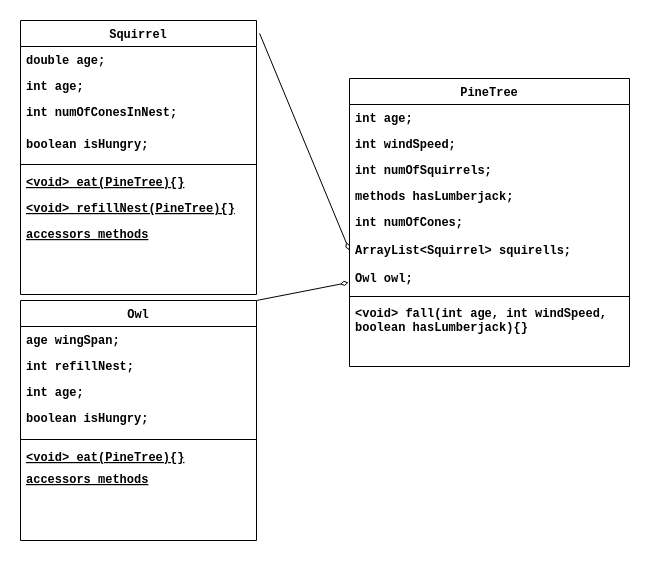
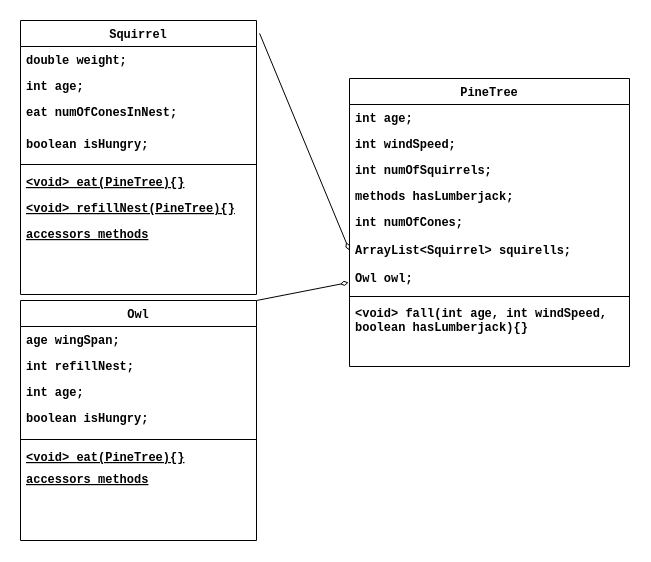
(58, 60) -> (67, 60)
(92, 112) -> (93, 112)
